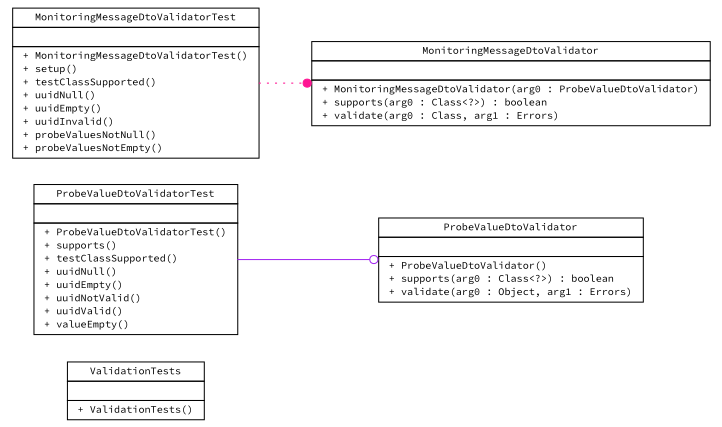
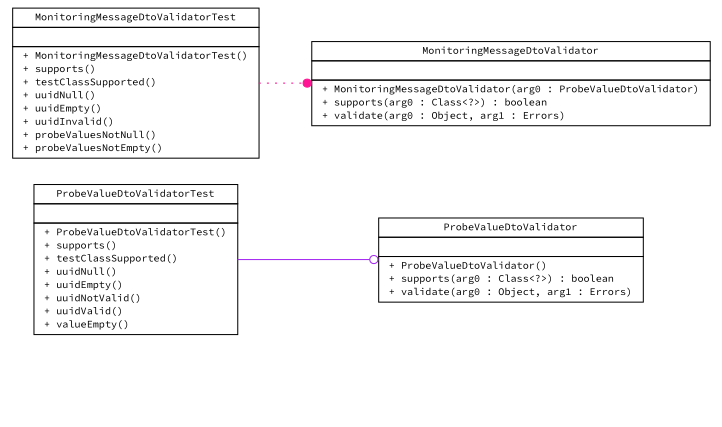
(51, 69) -> (60, 69)
(441, 116) -> (444, 116)
(135, 390) -> none
